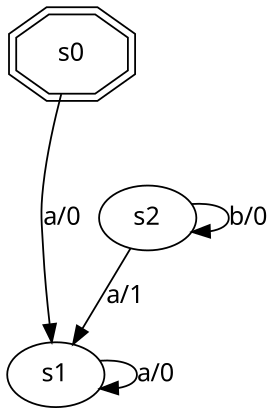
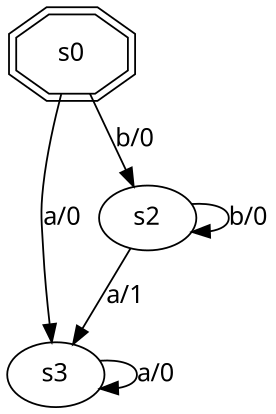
none -> (108, 132)
(56, 375) -> (56, 375)
